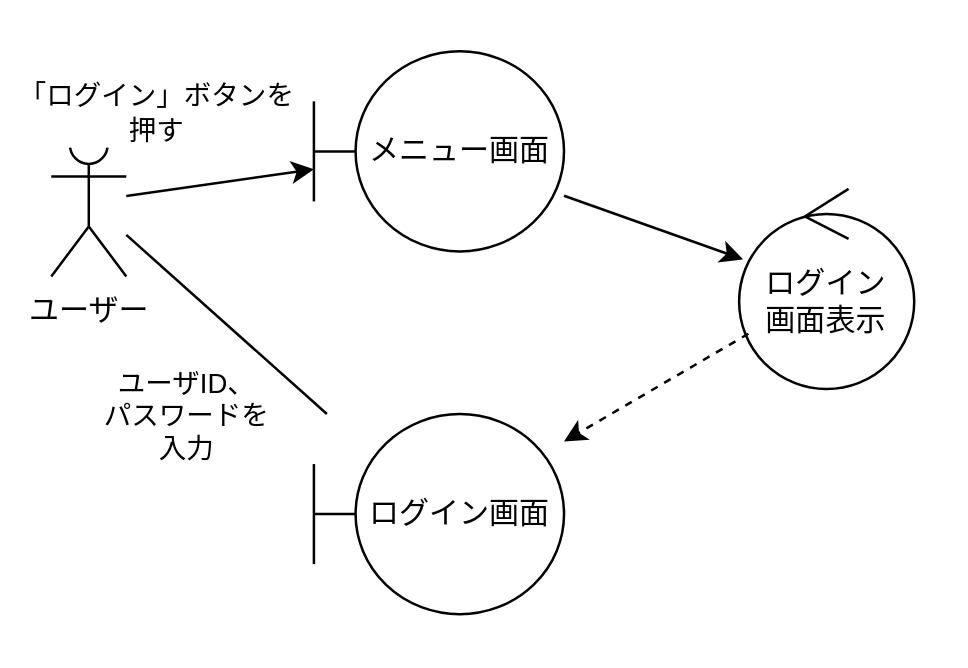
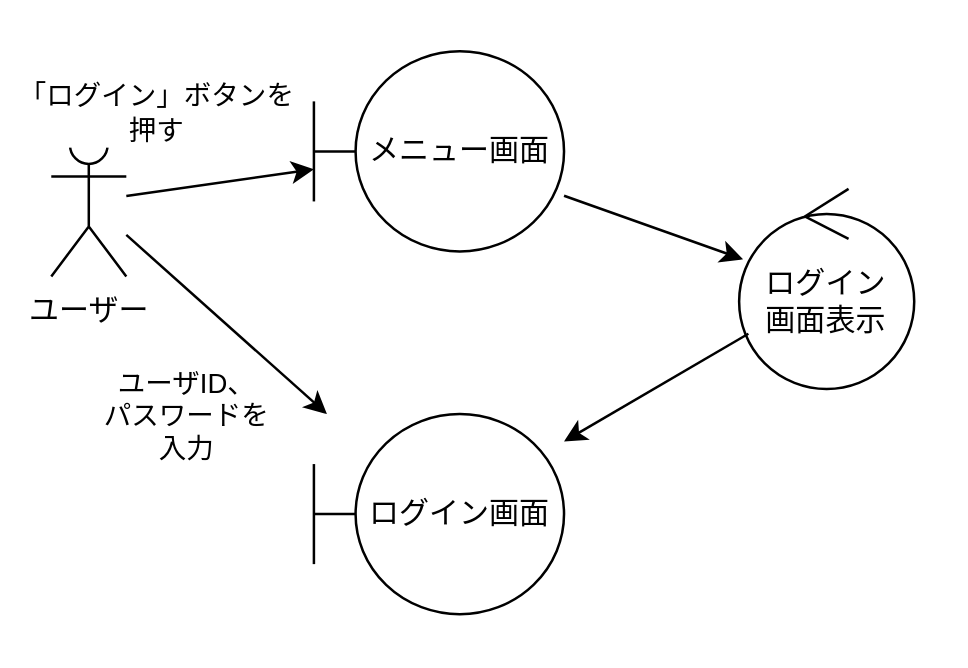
(661, 385) -> (661, 385)
(319, 407) -> (313, 402)
